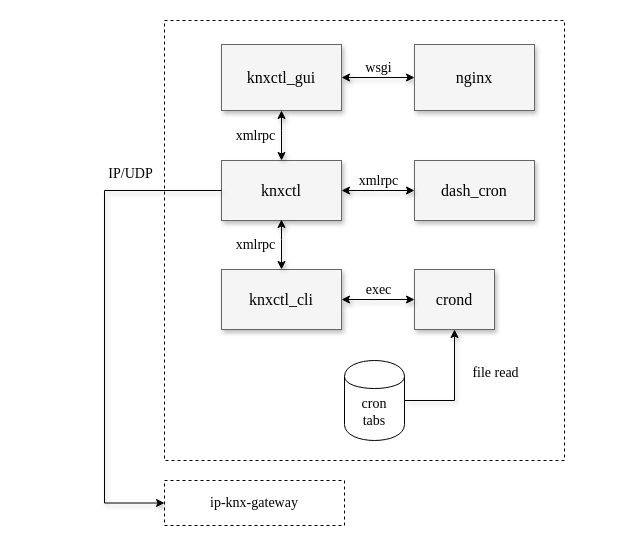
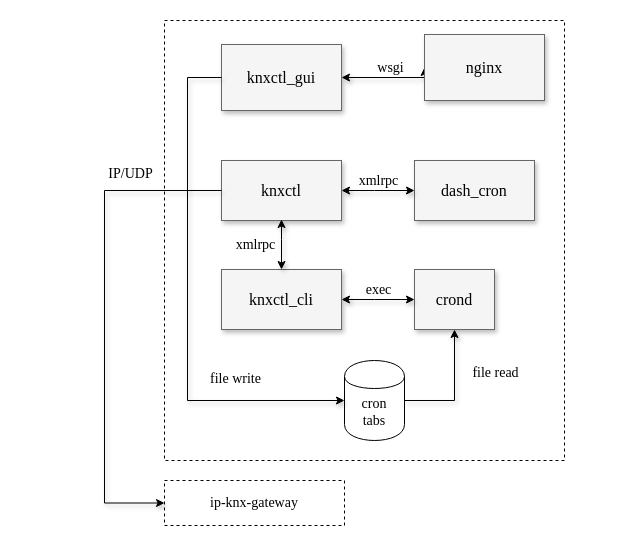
(475, 78) -> (485, 68)
(282, 136) -> none
none -> (188, 297)
